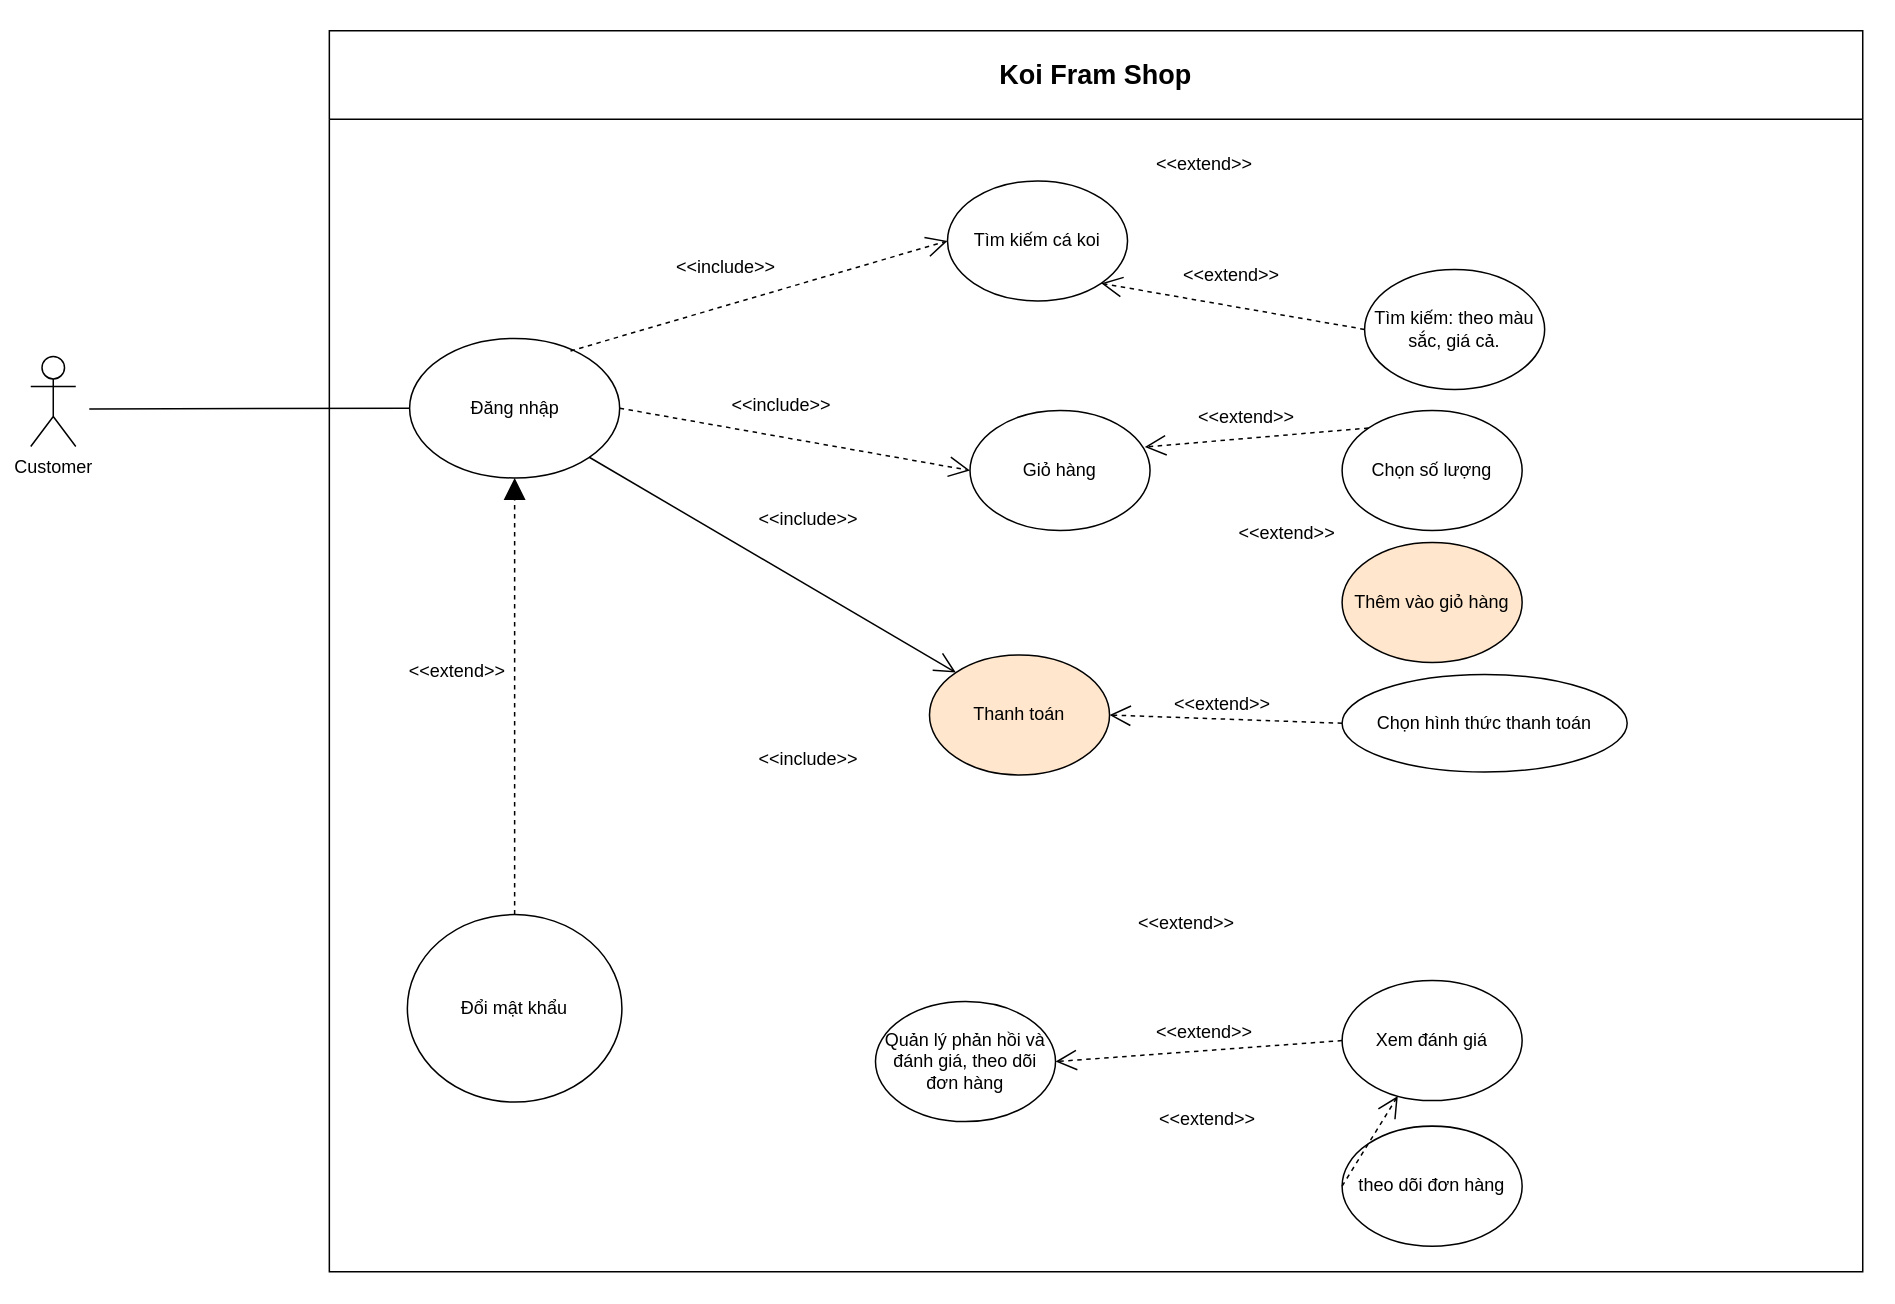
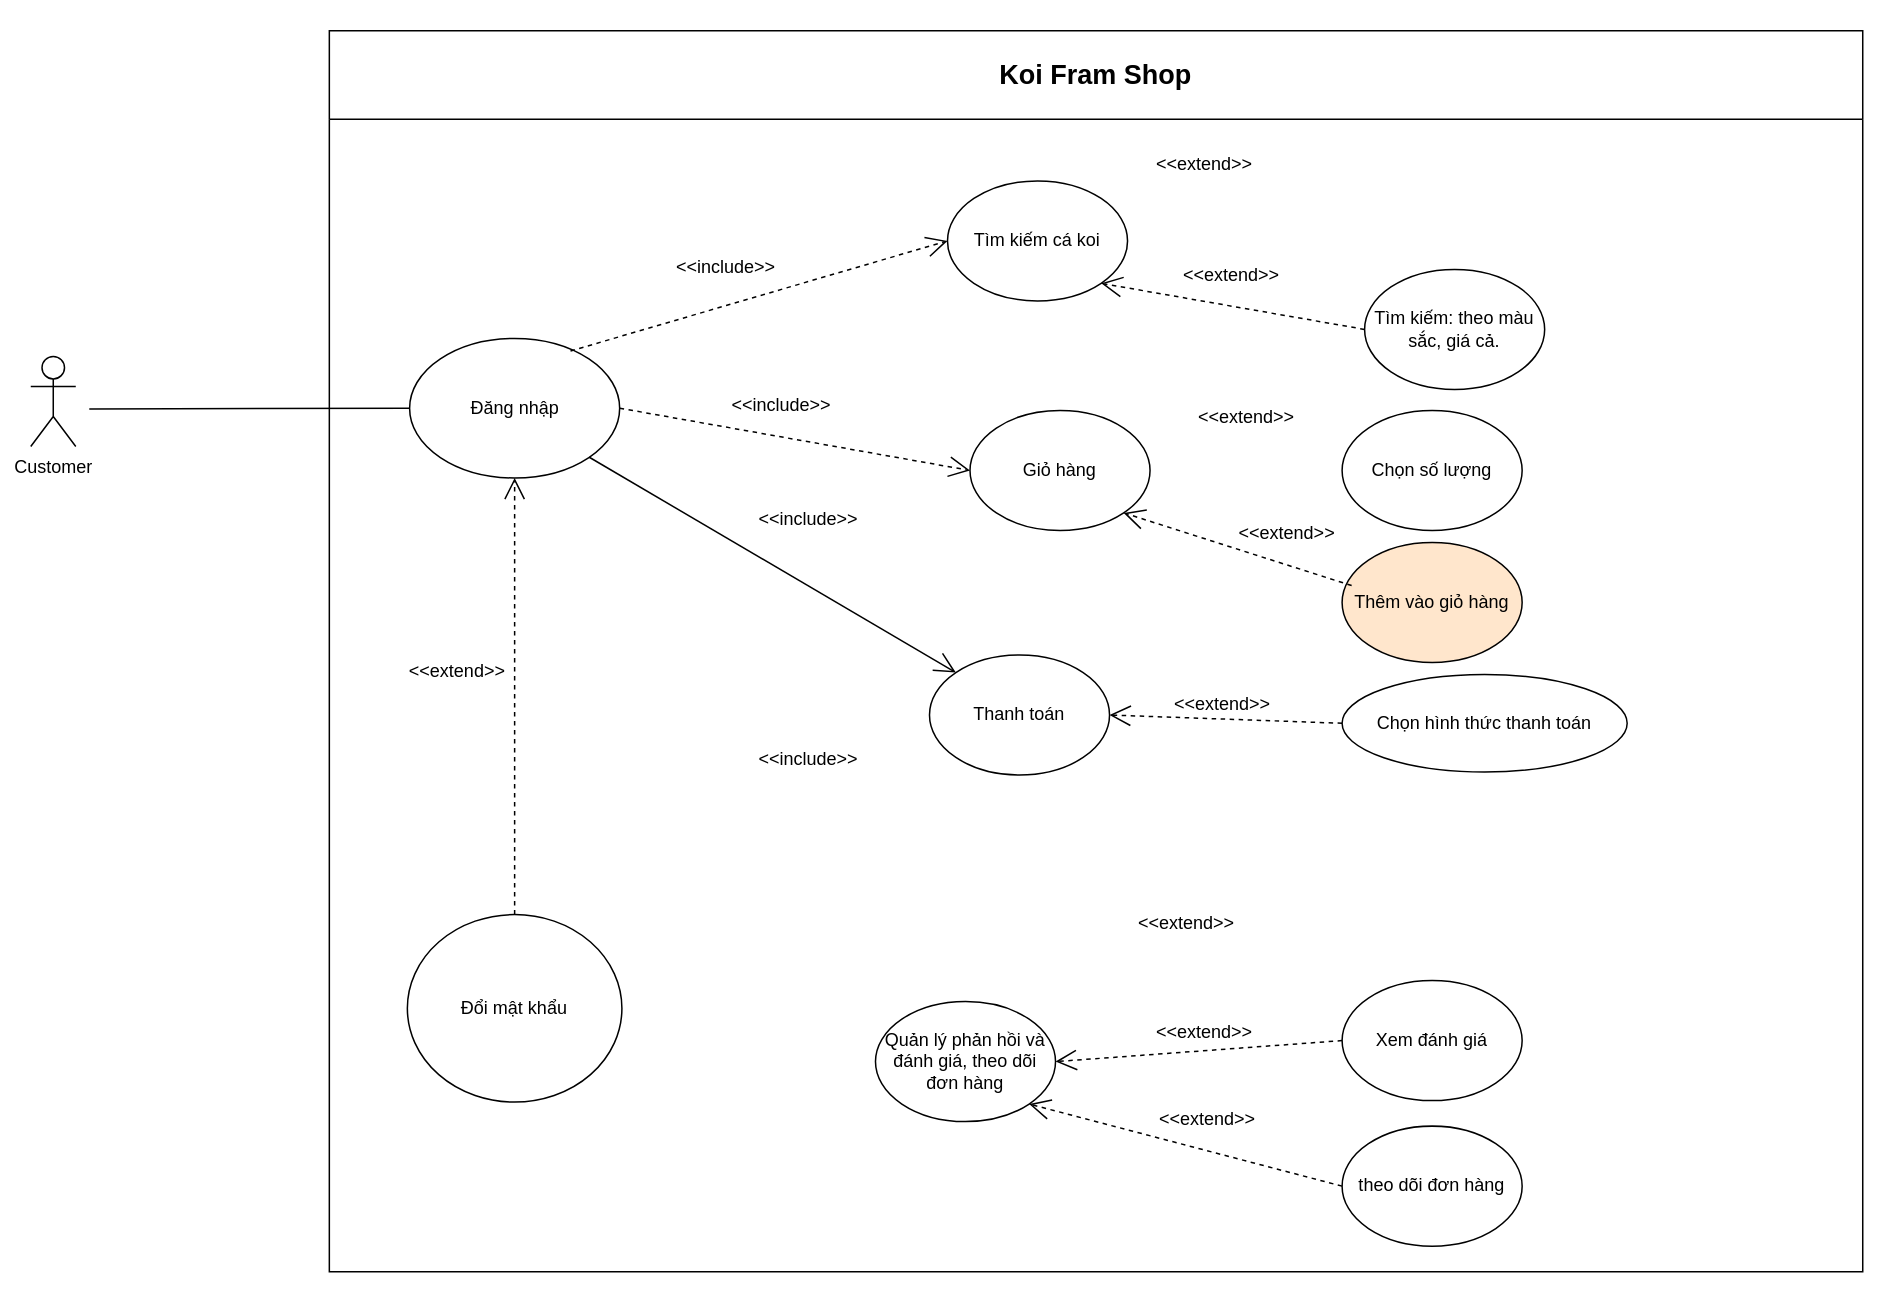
(1258, 437) -> none
(515, 500) -> (515, 491)
none -> (1239, 550)
(1019, 715) -> (1019, 715)
(1368, 1143) -> (1188, 1145)
